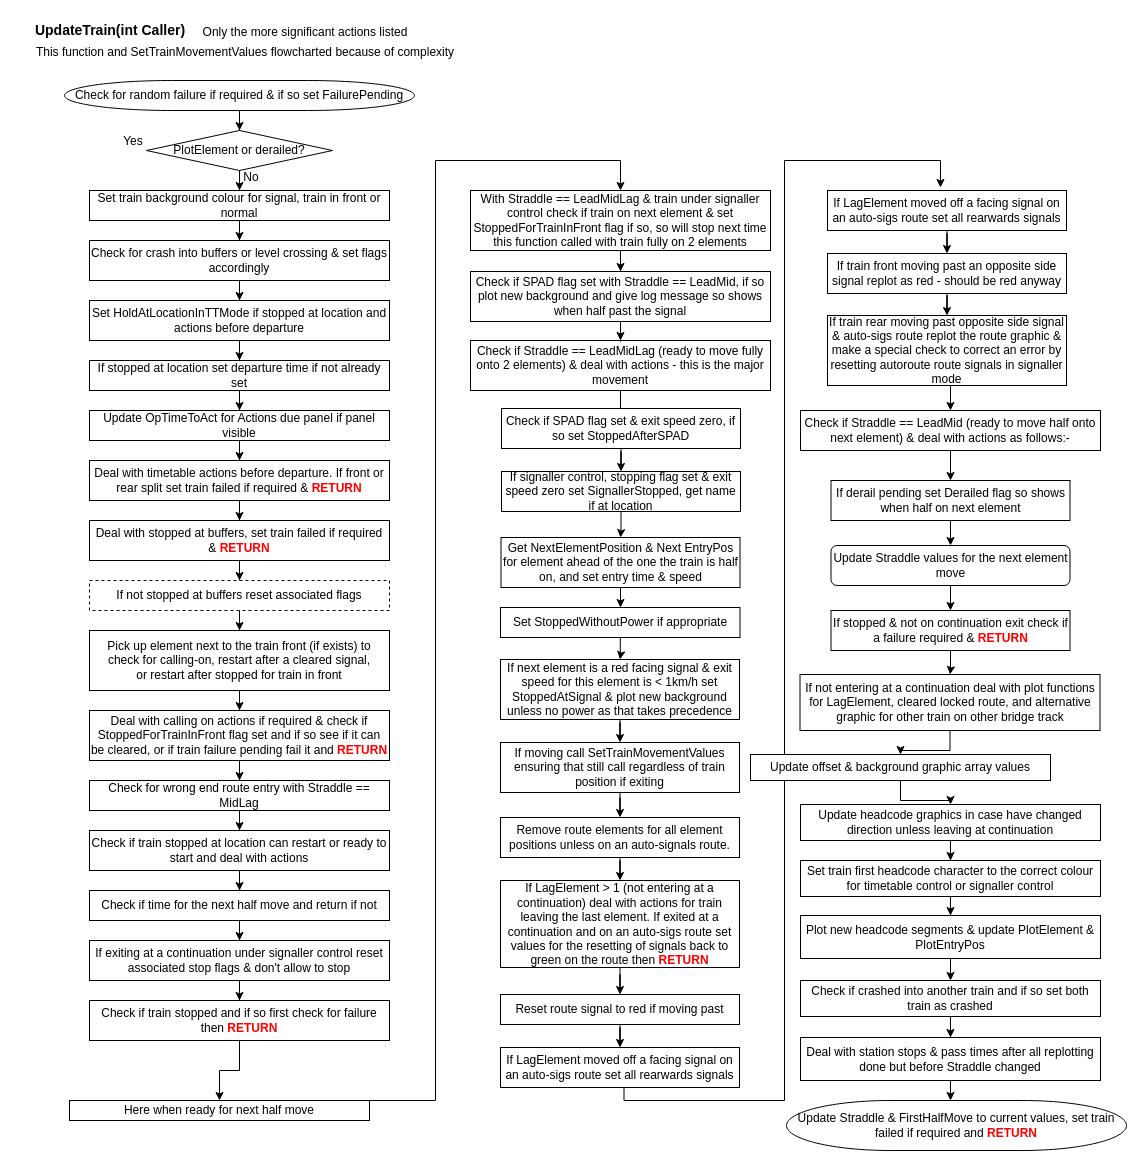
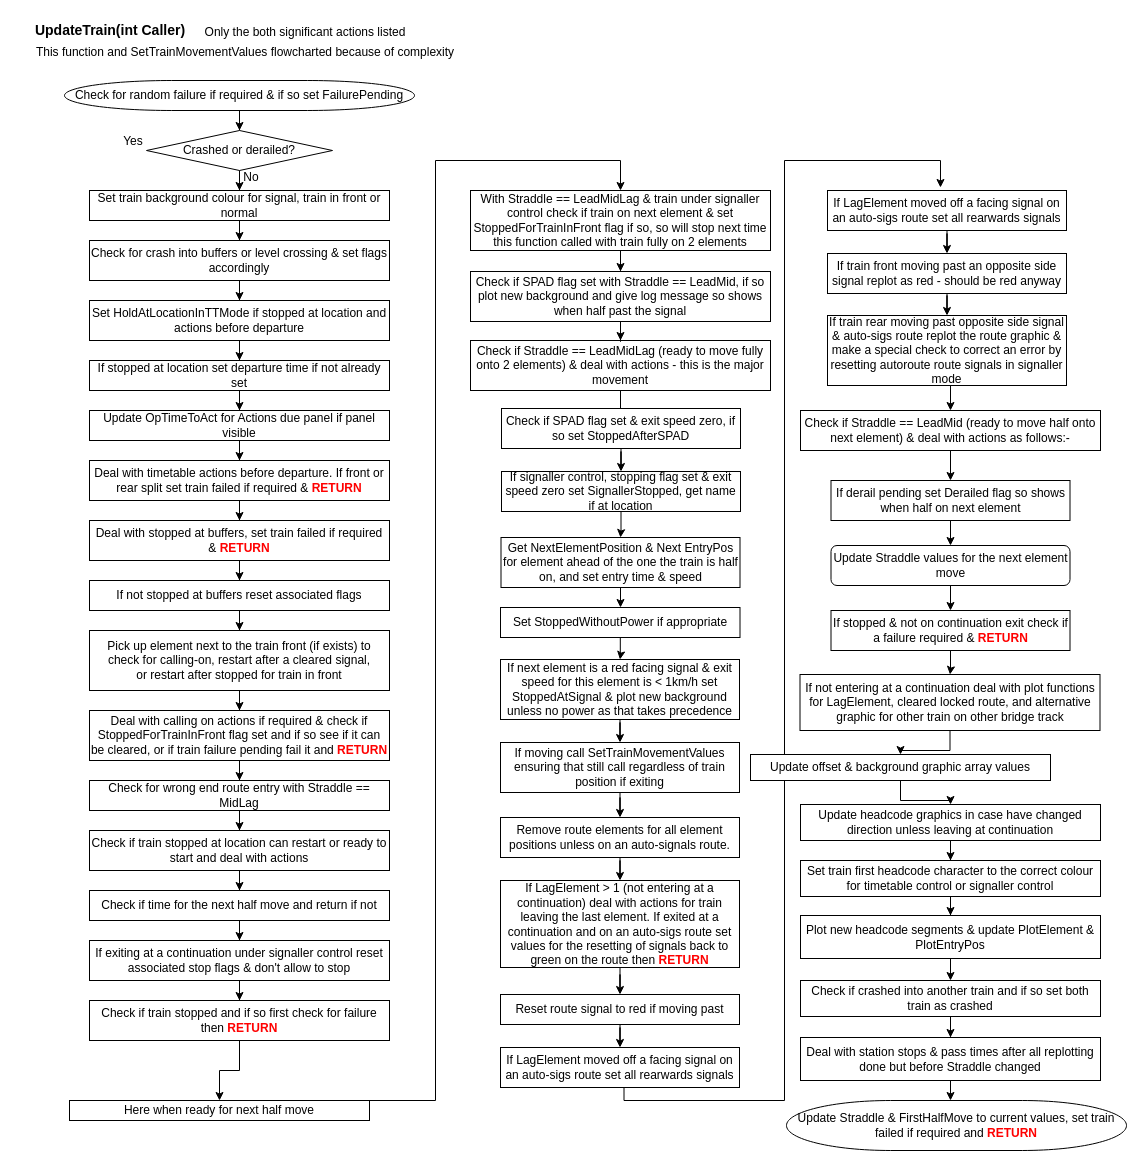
(306, 33) -> (306, 33)
(240, 151) -> (240, 151)
(240, 596) -> (240, 596)
